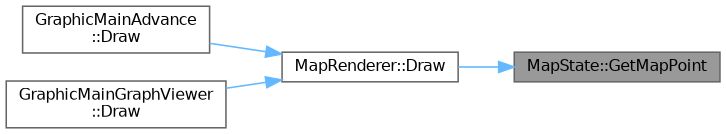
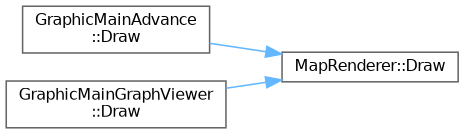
(617, 67) -> none
